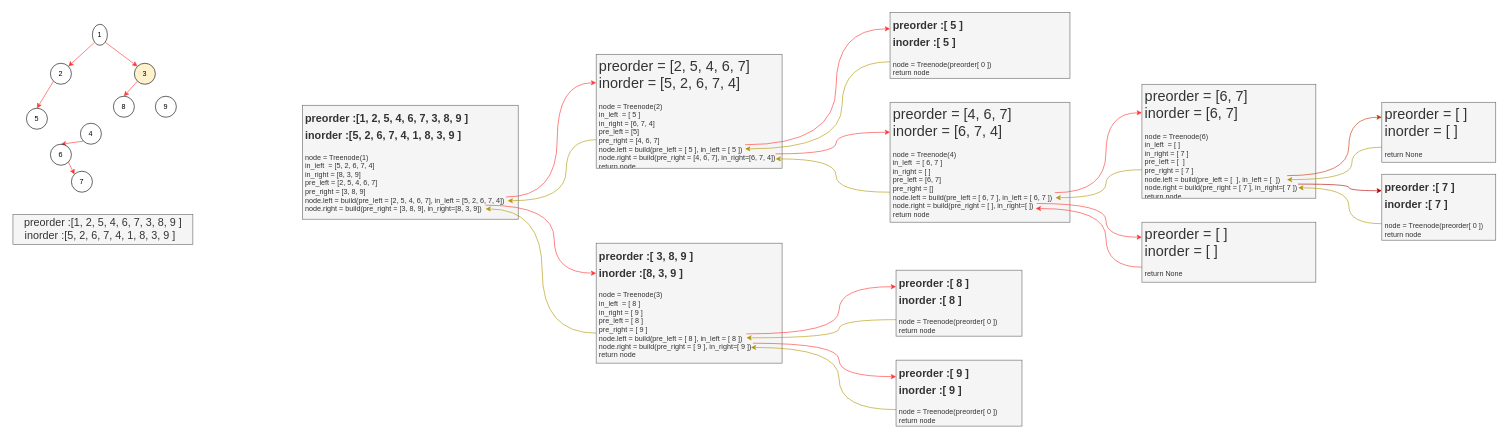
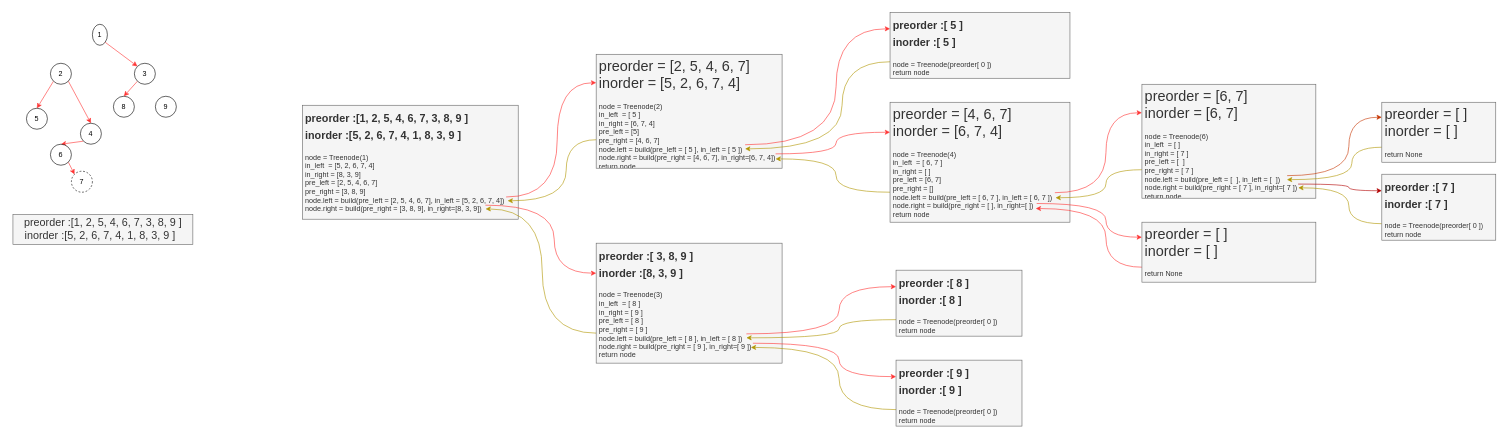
(80, 55) -> none
(145, 74) -> (145, 74)
none -> (78, 100)
(82, 182) -> (82, 182)
